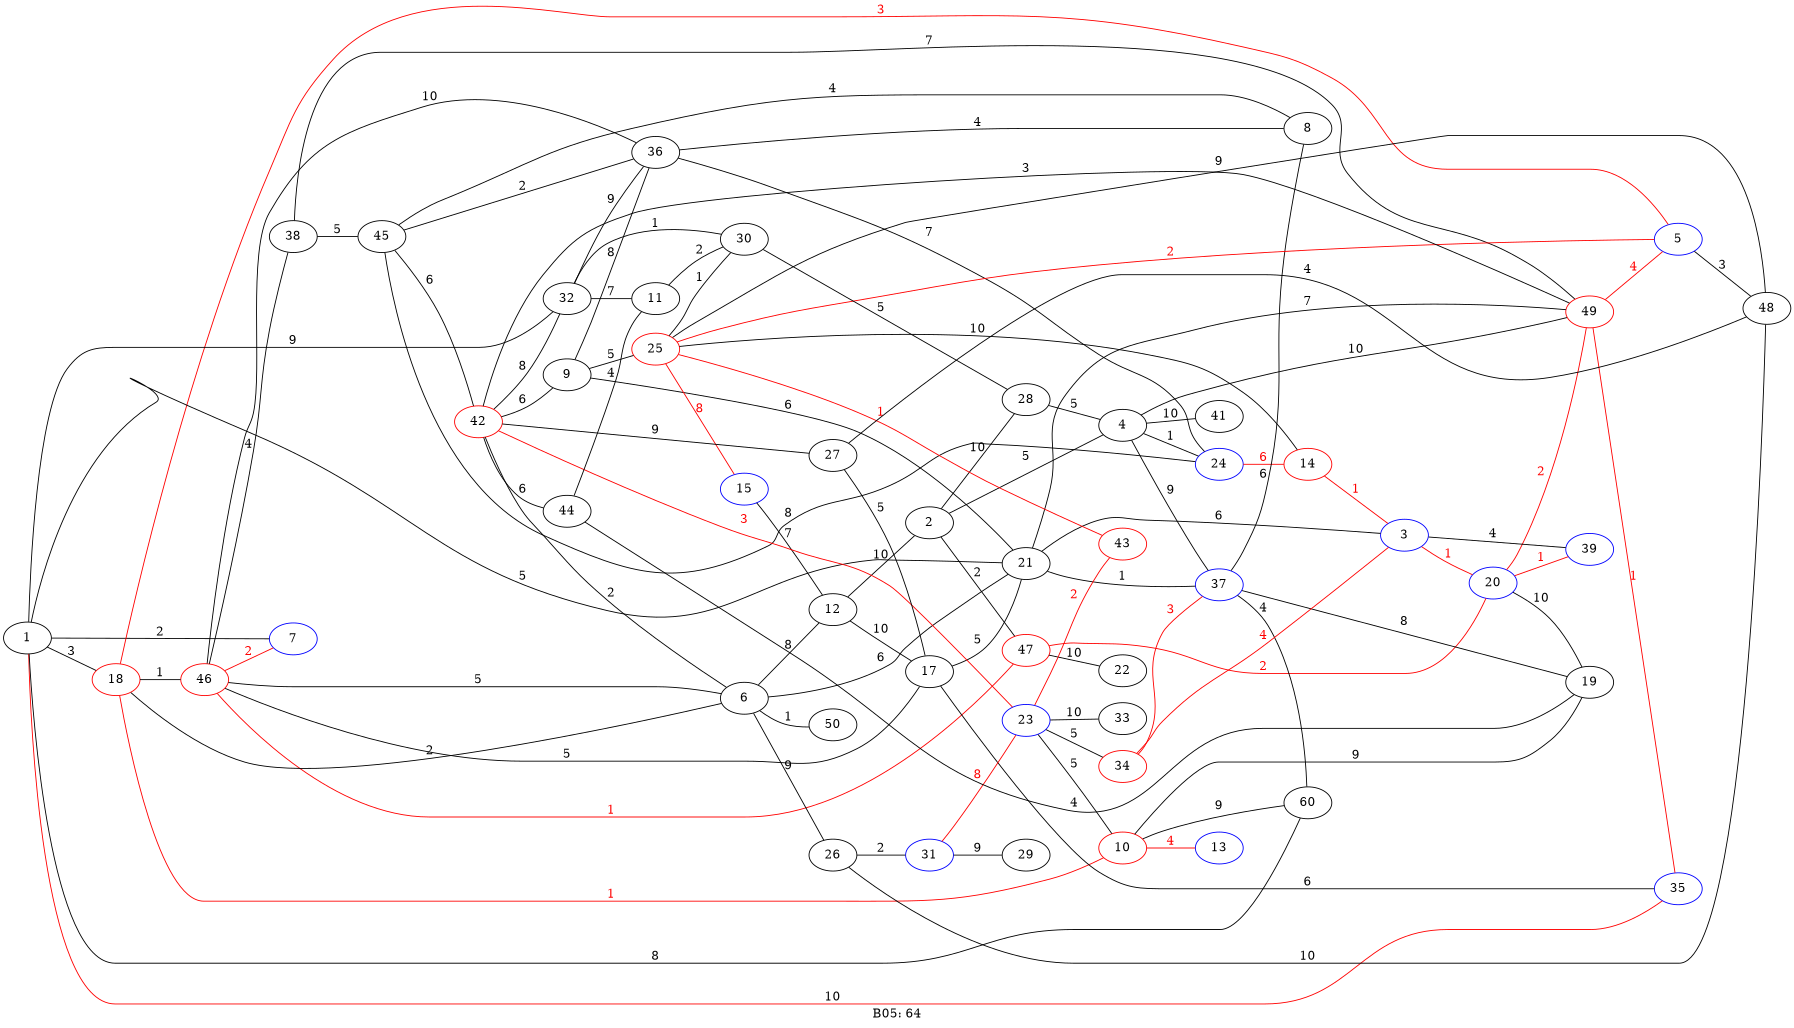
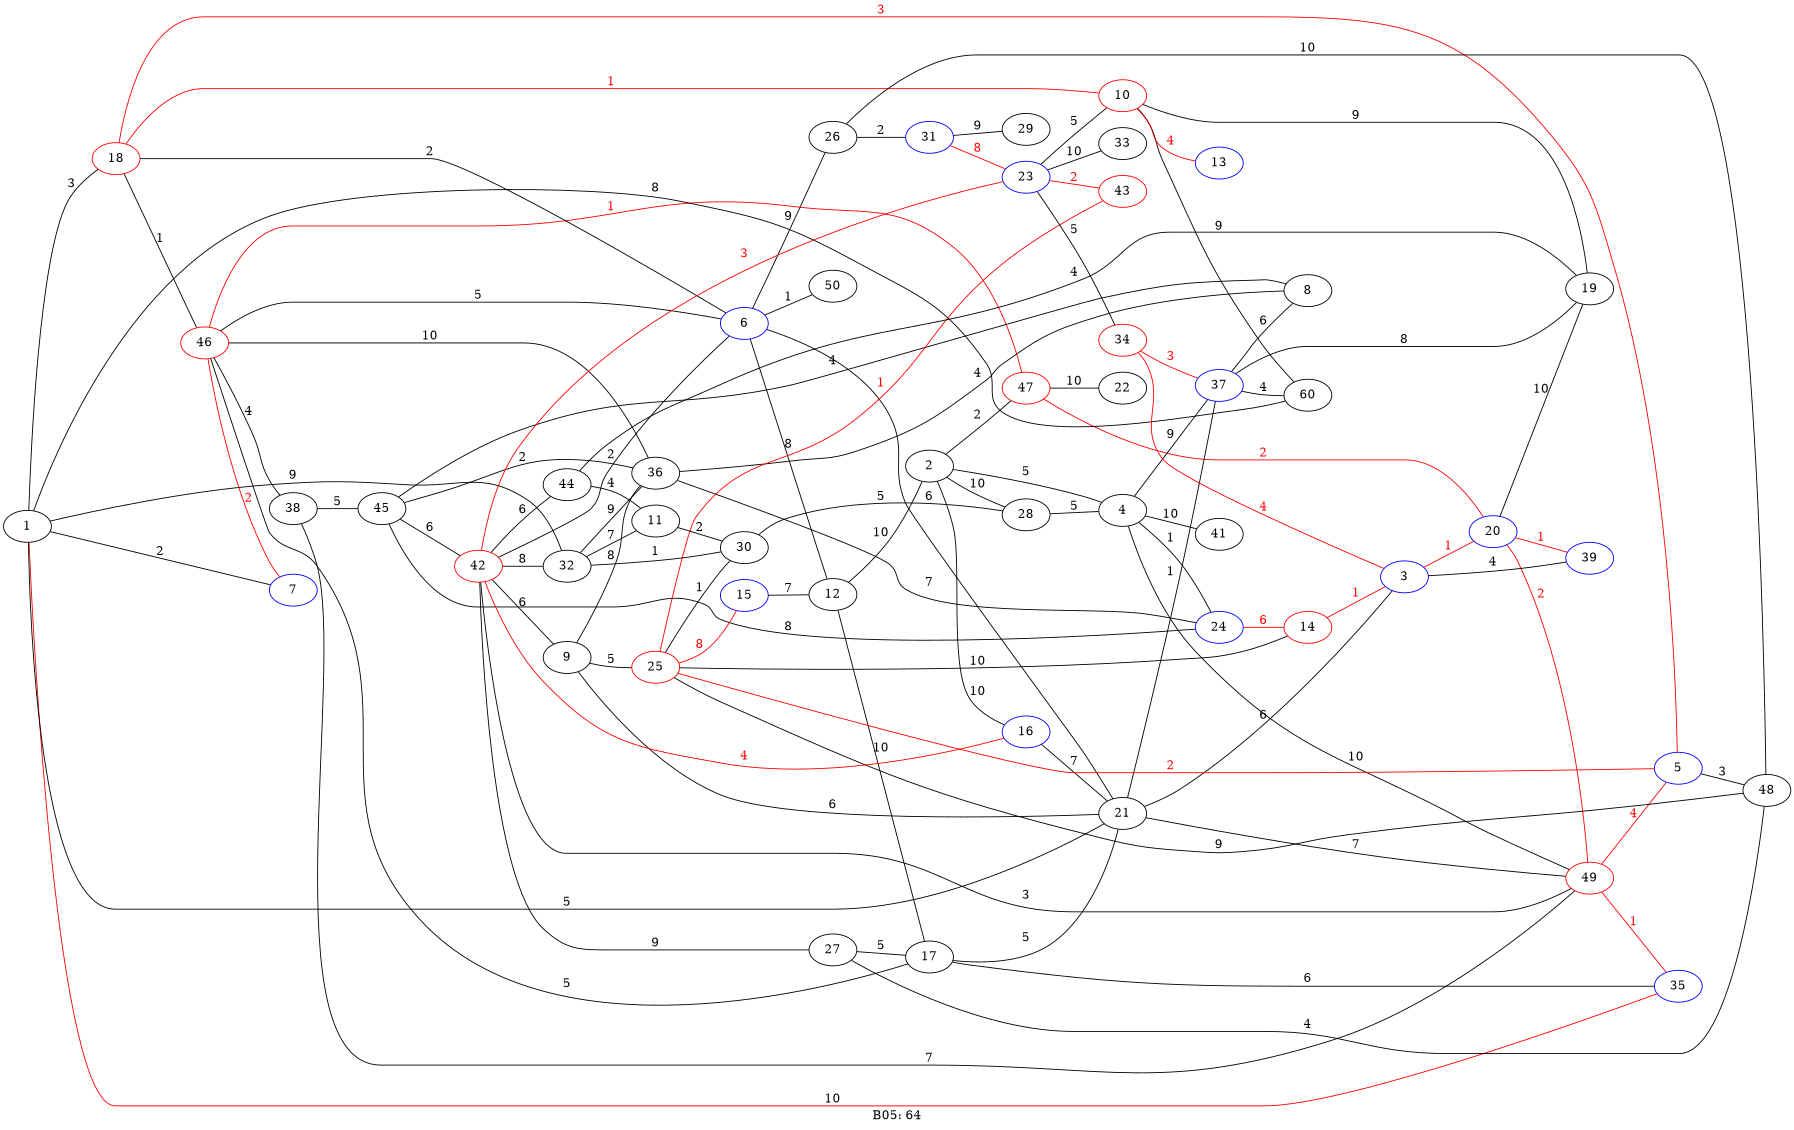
(744, 698) -> (744, 323)
none -> (1026, 732)
